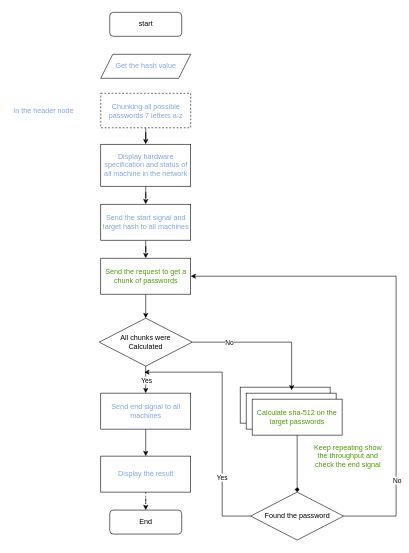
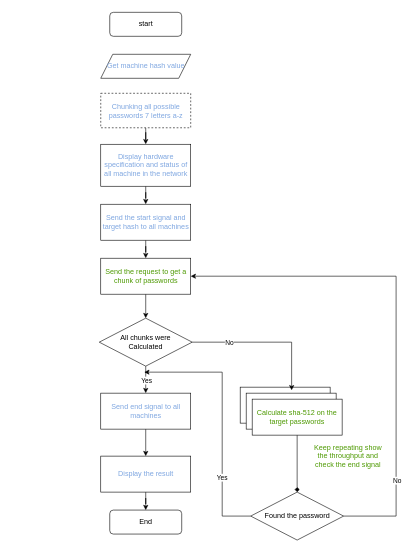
(146, 66) -> (146, 66)
(45, 111) -> none
(146, 503) -> (146, 503)
